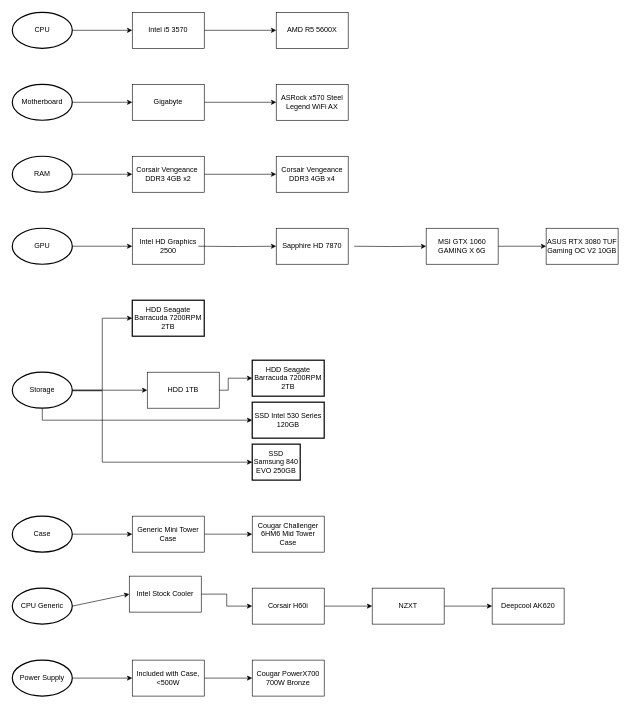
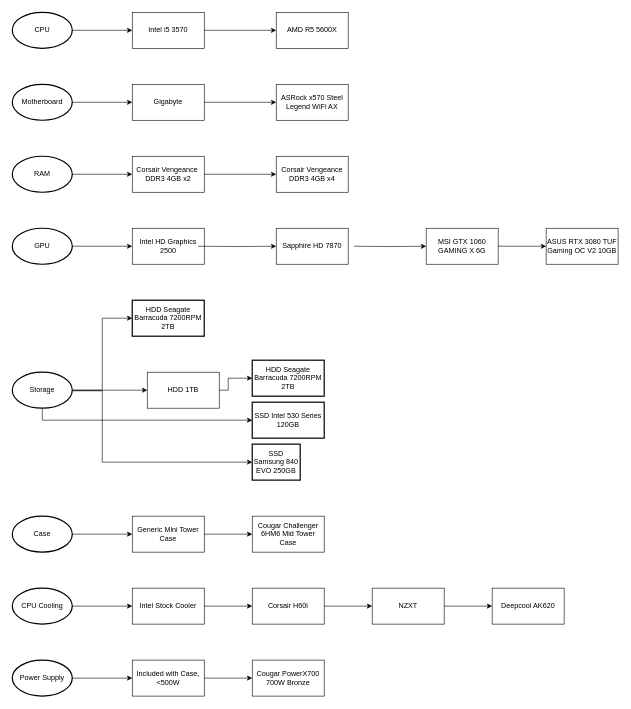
(165, 594) -> (168, 606)
(42, 606) -> (42, 606)
